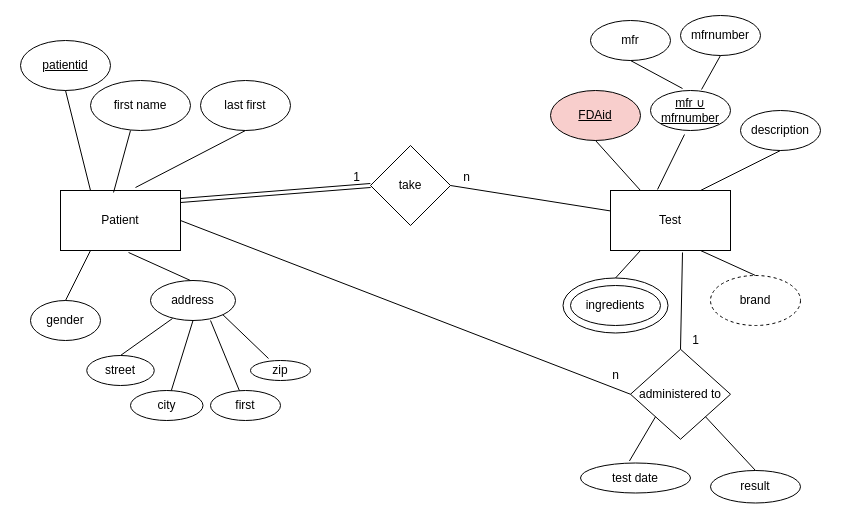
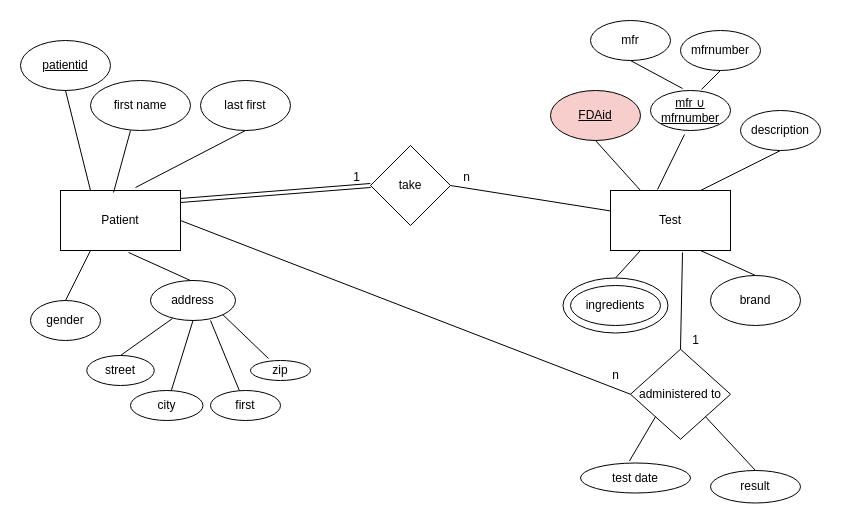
(721, 36) -> (721, 51)
(756, 301) -> (756, 301)
